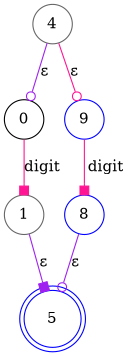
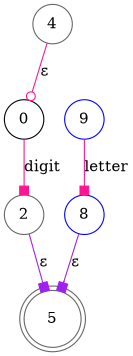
(40, 67) -> (40, 67)
(67, 67) -> none
(106, 167) -> (106, 167)
(24, 215) -> (24, 215)
(71, 258) -> (71, 258)
(53, 319) -> (53, 319)
